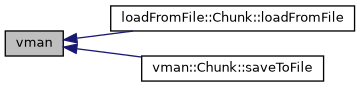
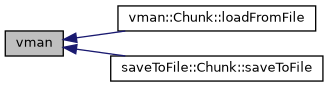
(233, 18) -> (217, 18)
(233, 69) -> (217, 69)
